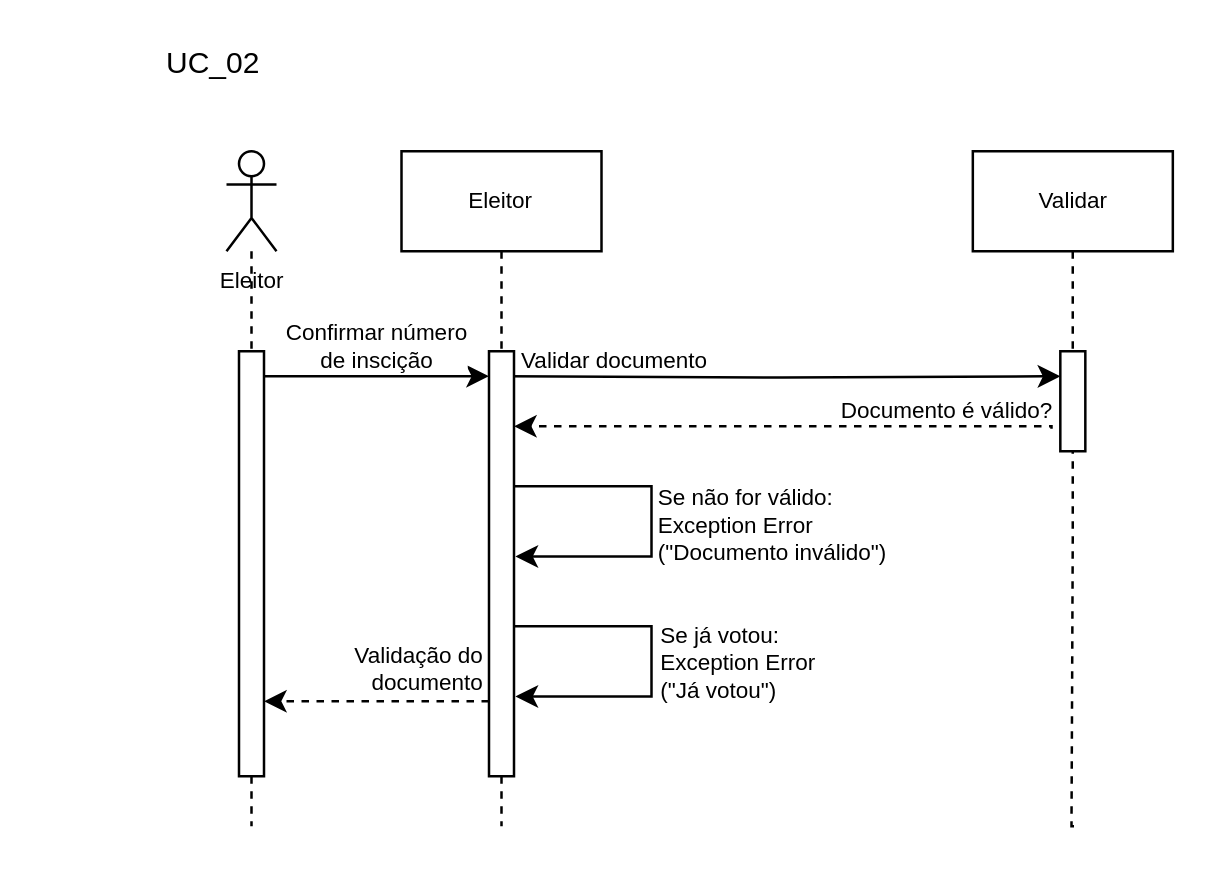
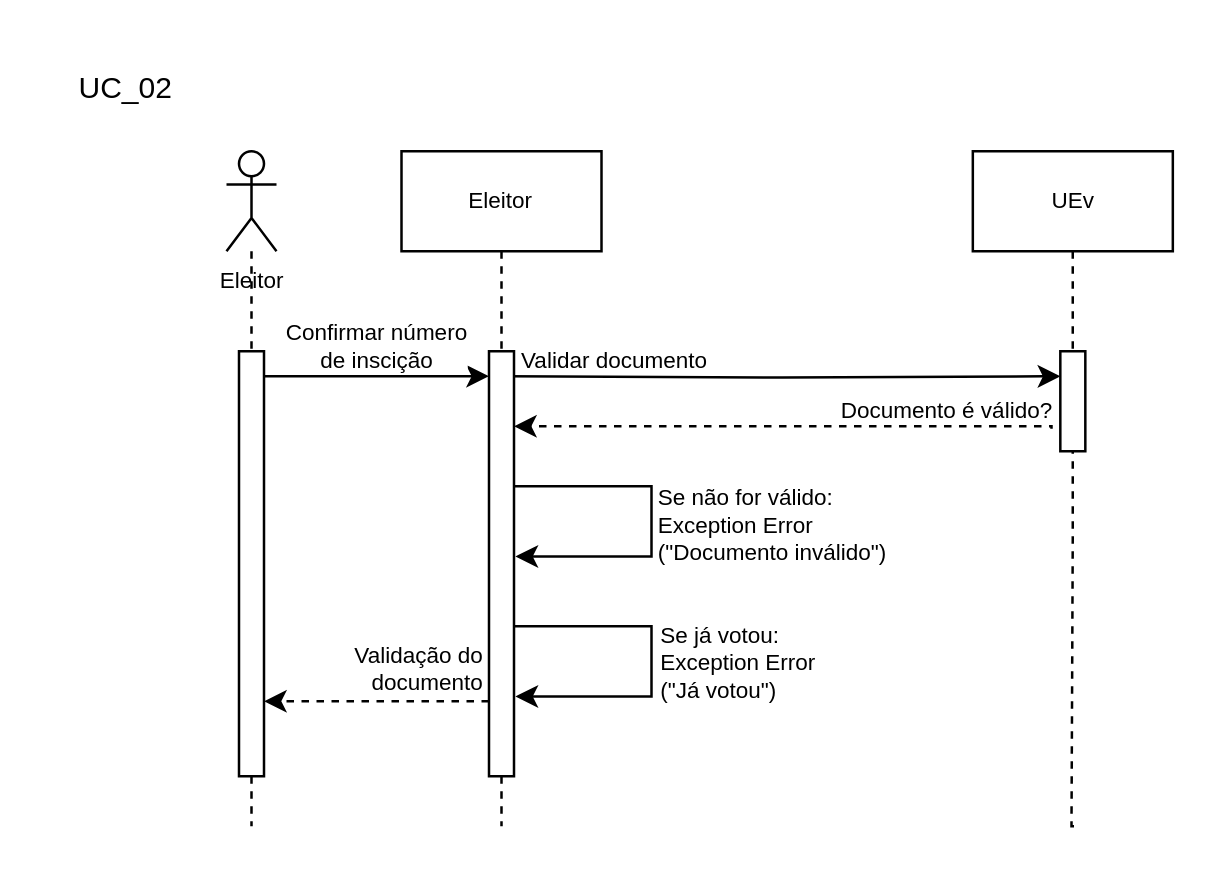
(214, 64) -> (126, 89)
(1074, 201) -> (1074, 201)
